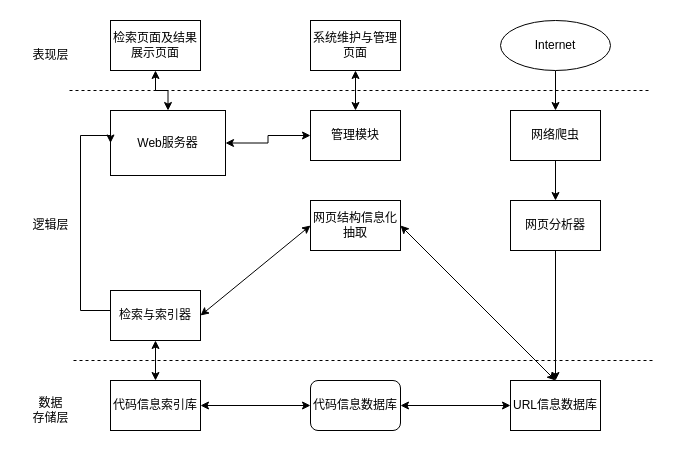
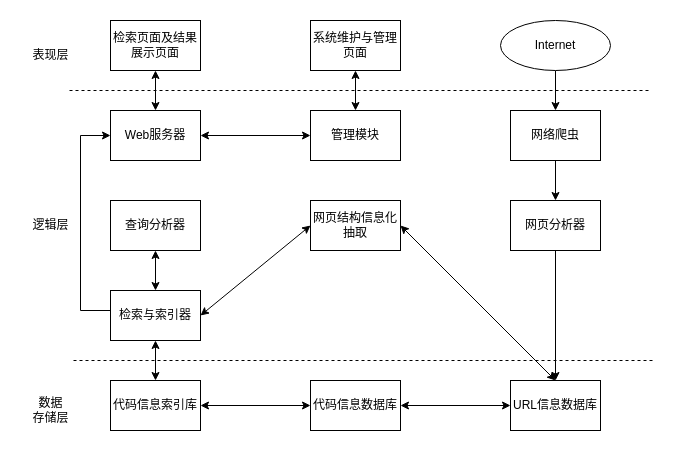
(168, 143) -> (156, 136)
none -> (156, 226)
none -> (156, 270)
(356, 406) -> (356, 406)
